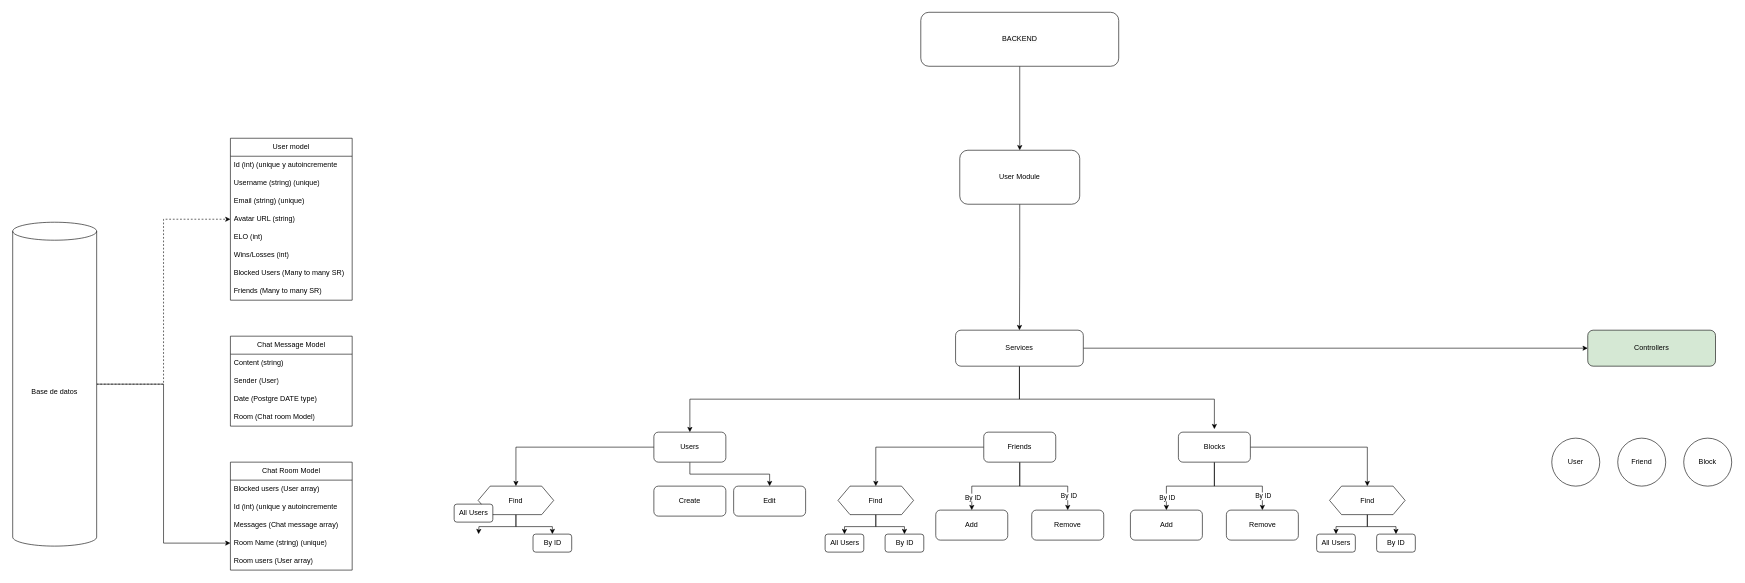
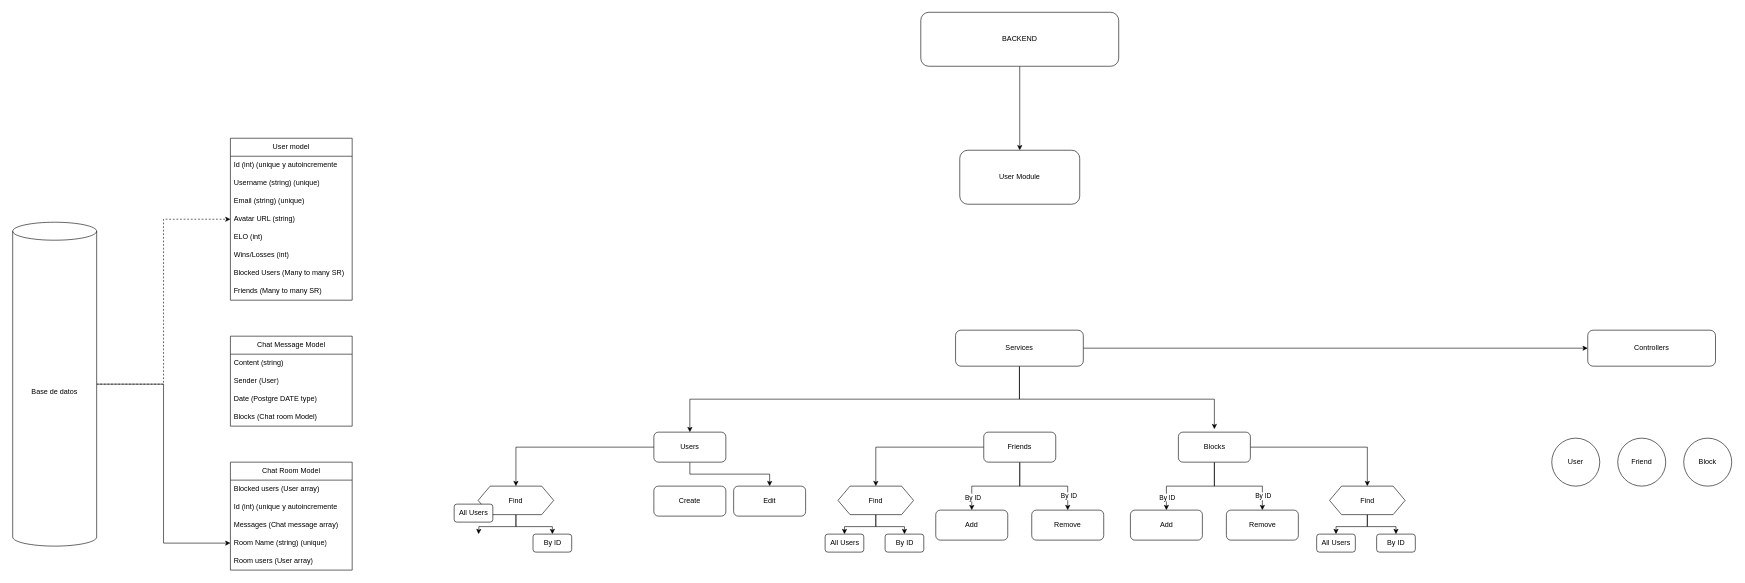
(1020, 303) -> none
(1652, 348) -> (1652, 348)
(274, 417) -> (277, 417)
